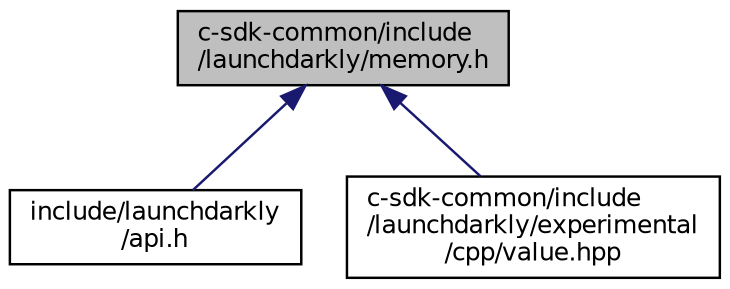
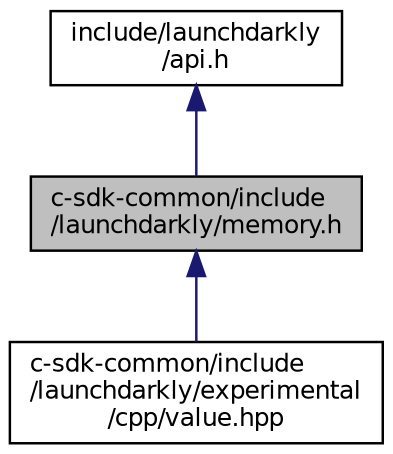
(240, 147) -> (196, 144)
